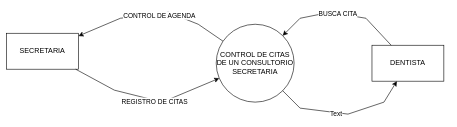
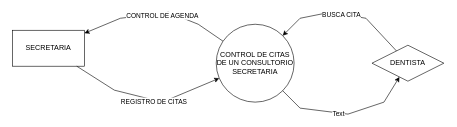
(42, 51) -> (48, 48)
(408, 63) -> (408, 63)
